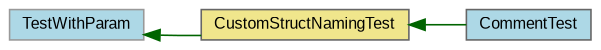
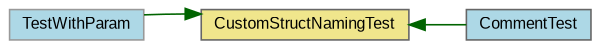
(181, 35) -> (165, 14)
